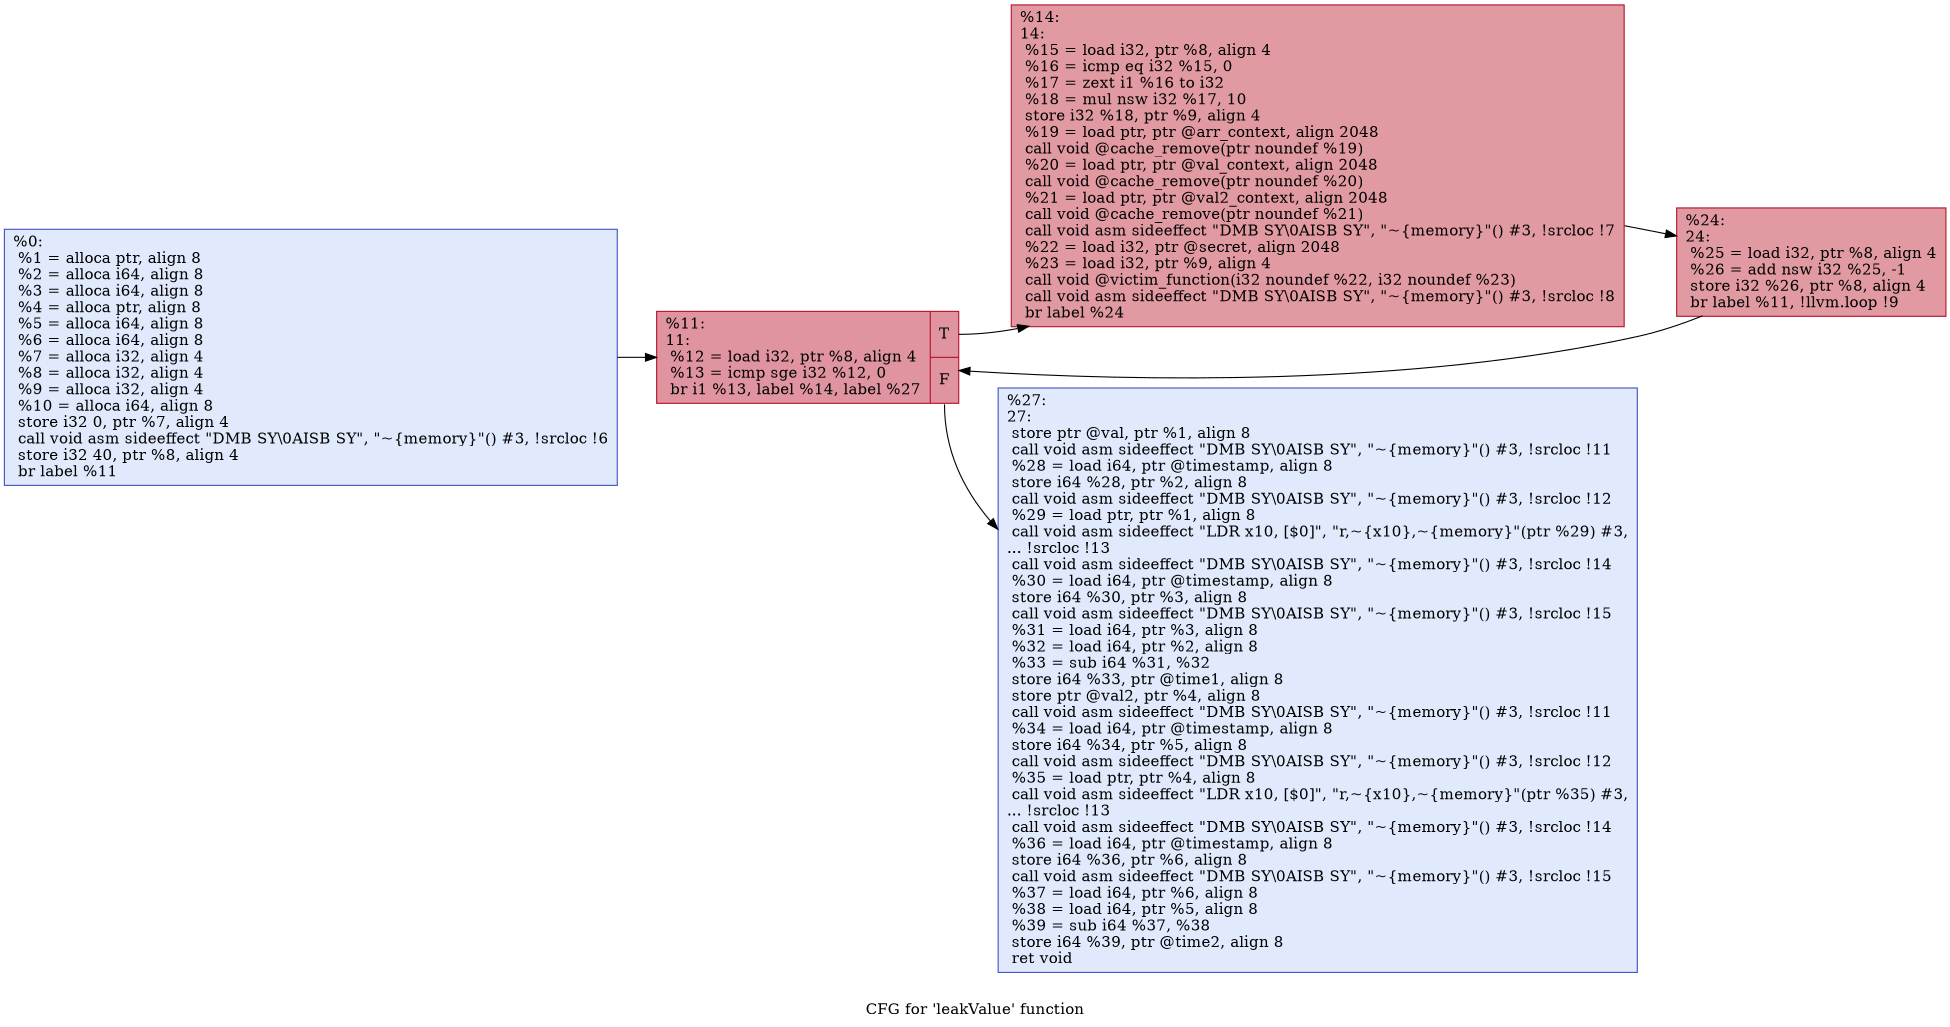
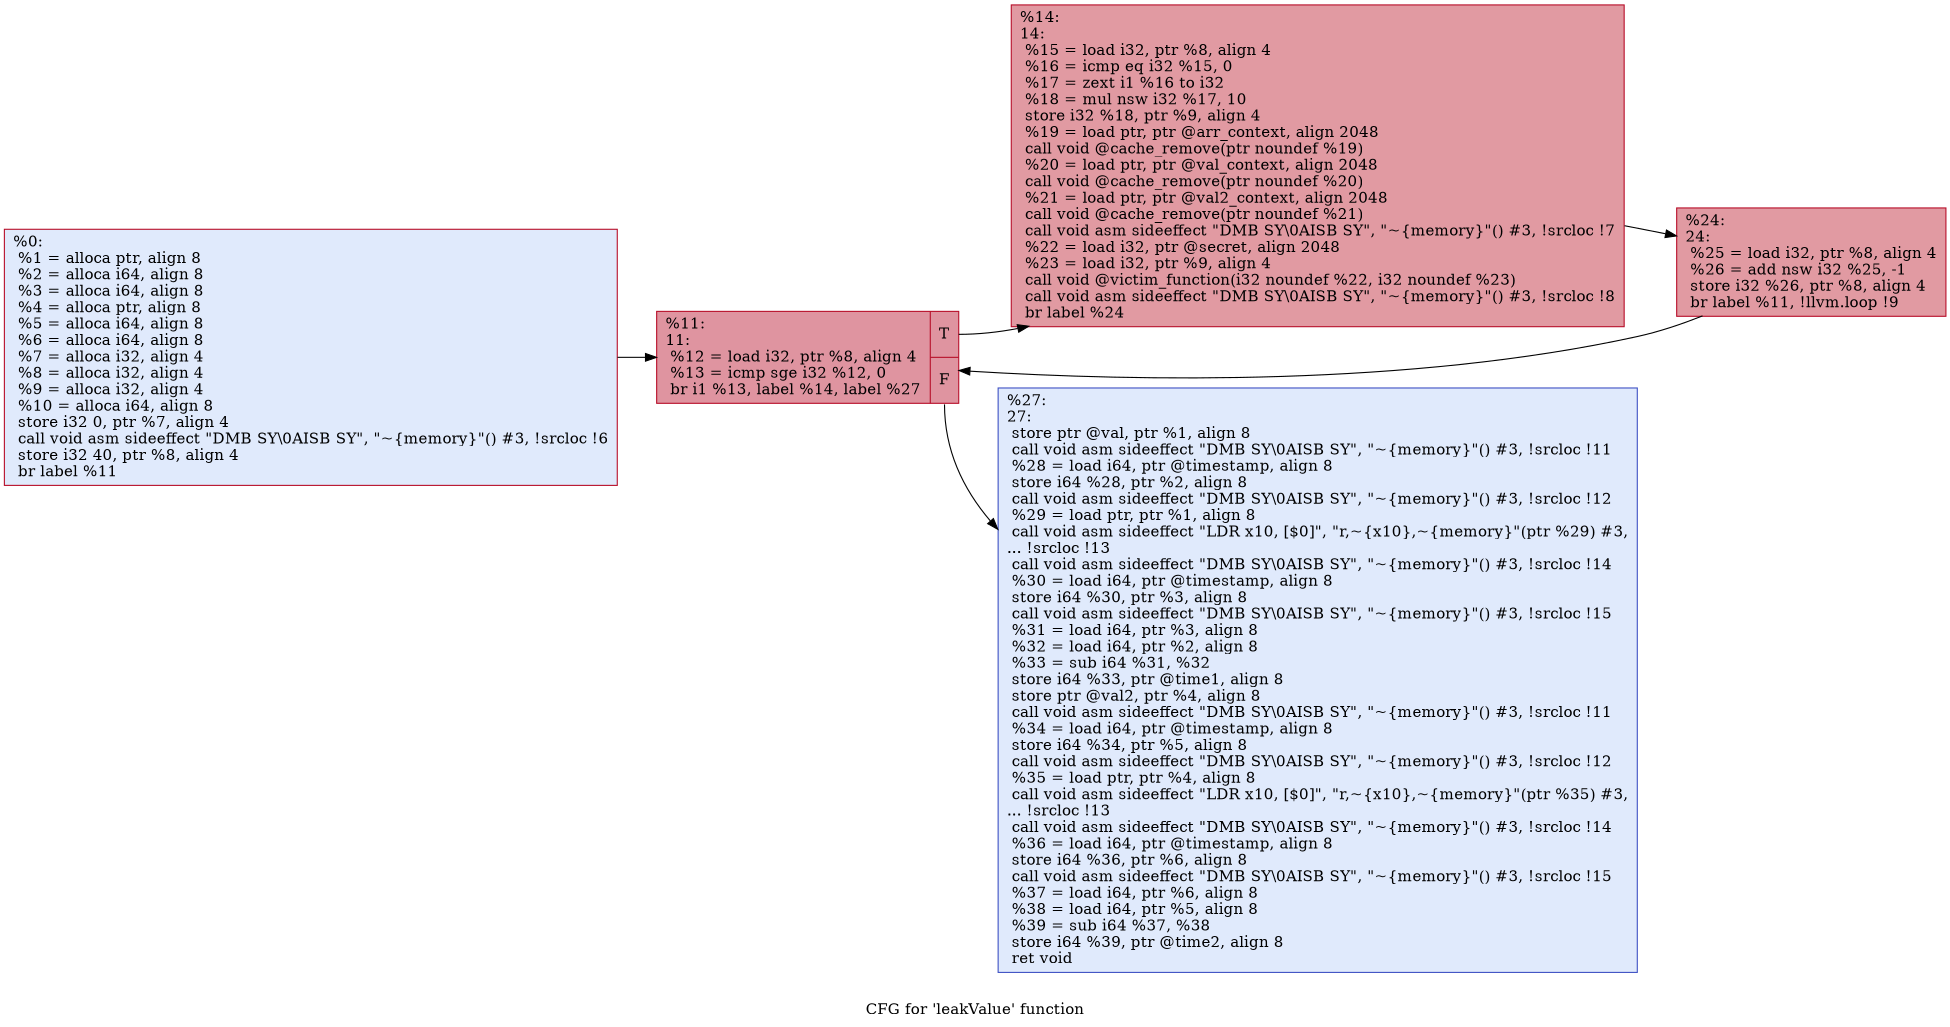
(311, 357) -> (311, 357)
